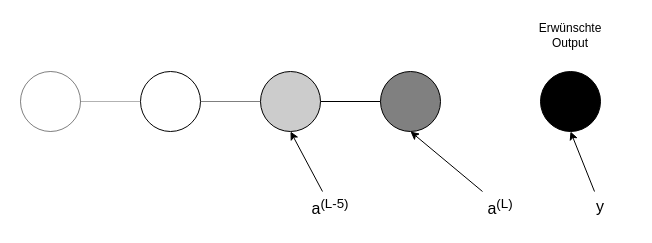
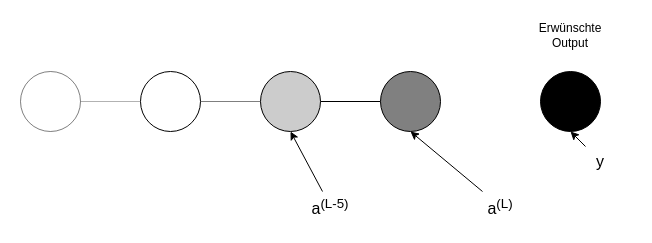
(601, 207) -> (601, 162)
